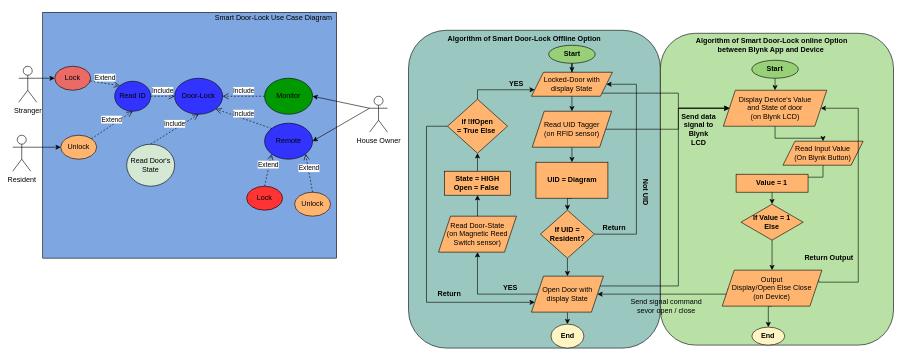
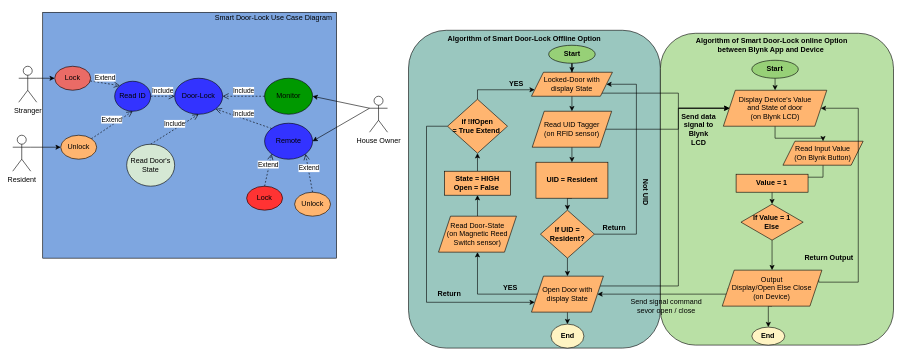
(477, 126) -> (477, 126)
(572, 180) -> (572, 180)
